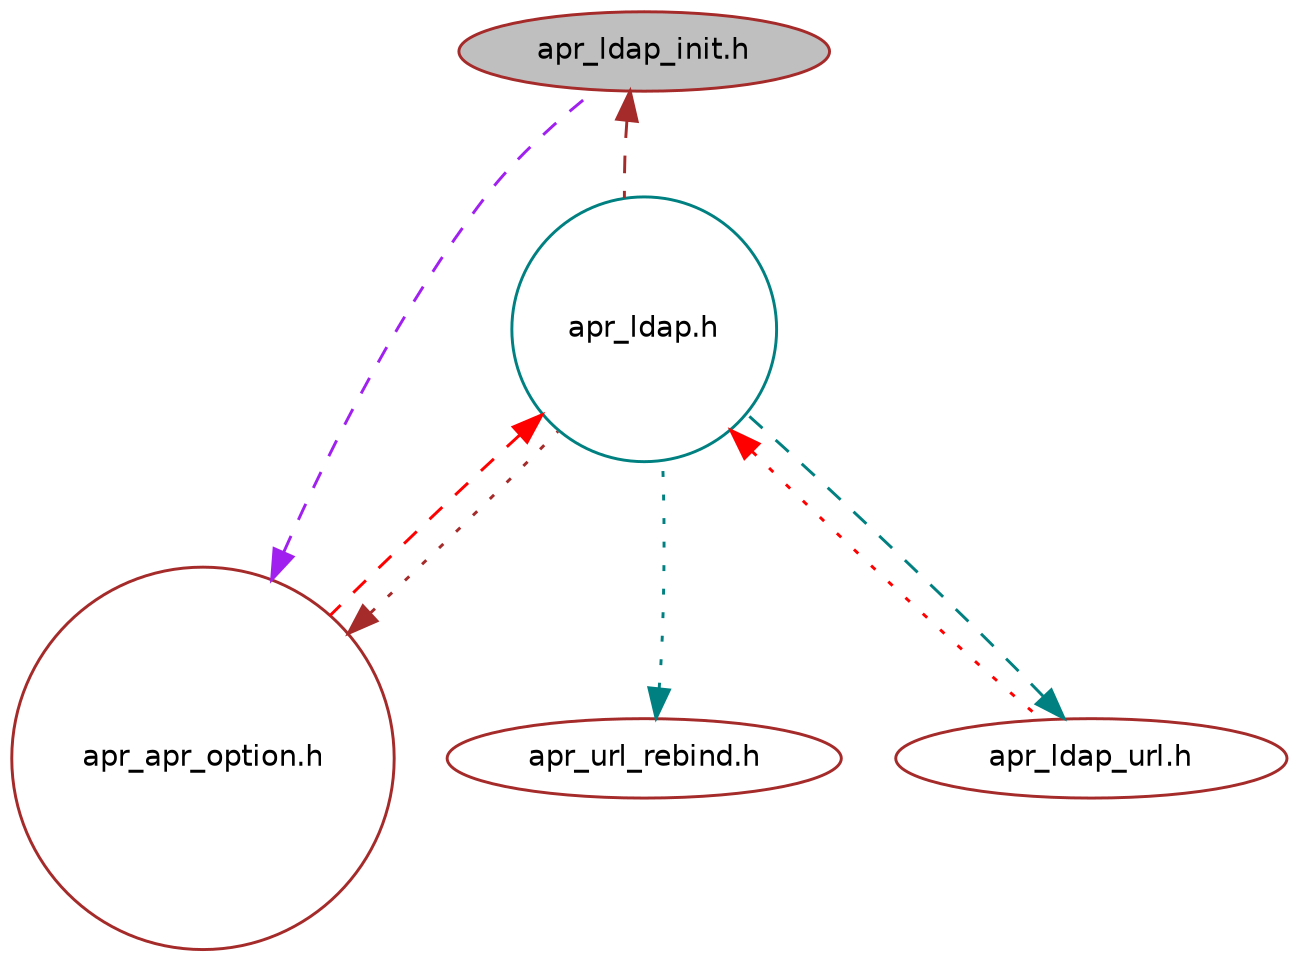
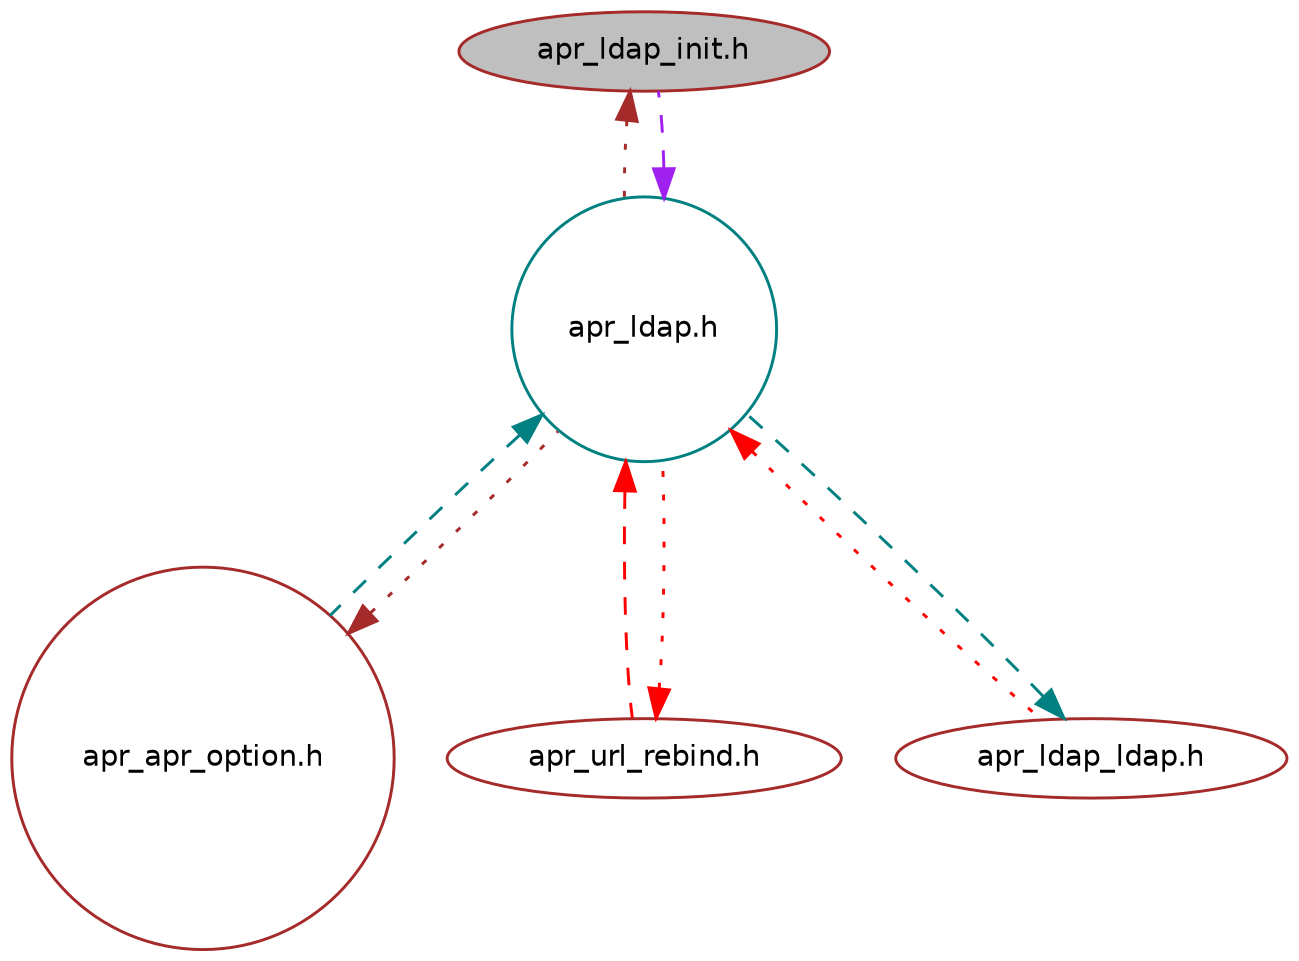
(625, 159) -> (625, 159)
(413, 303) -> (662, 129)
(424, 524) -> (424, 524)
(664, 575) -> (664, 575)
none -> (625, 605)
(1091, 758) -> (1091, 758)
